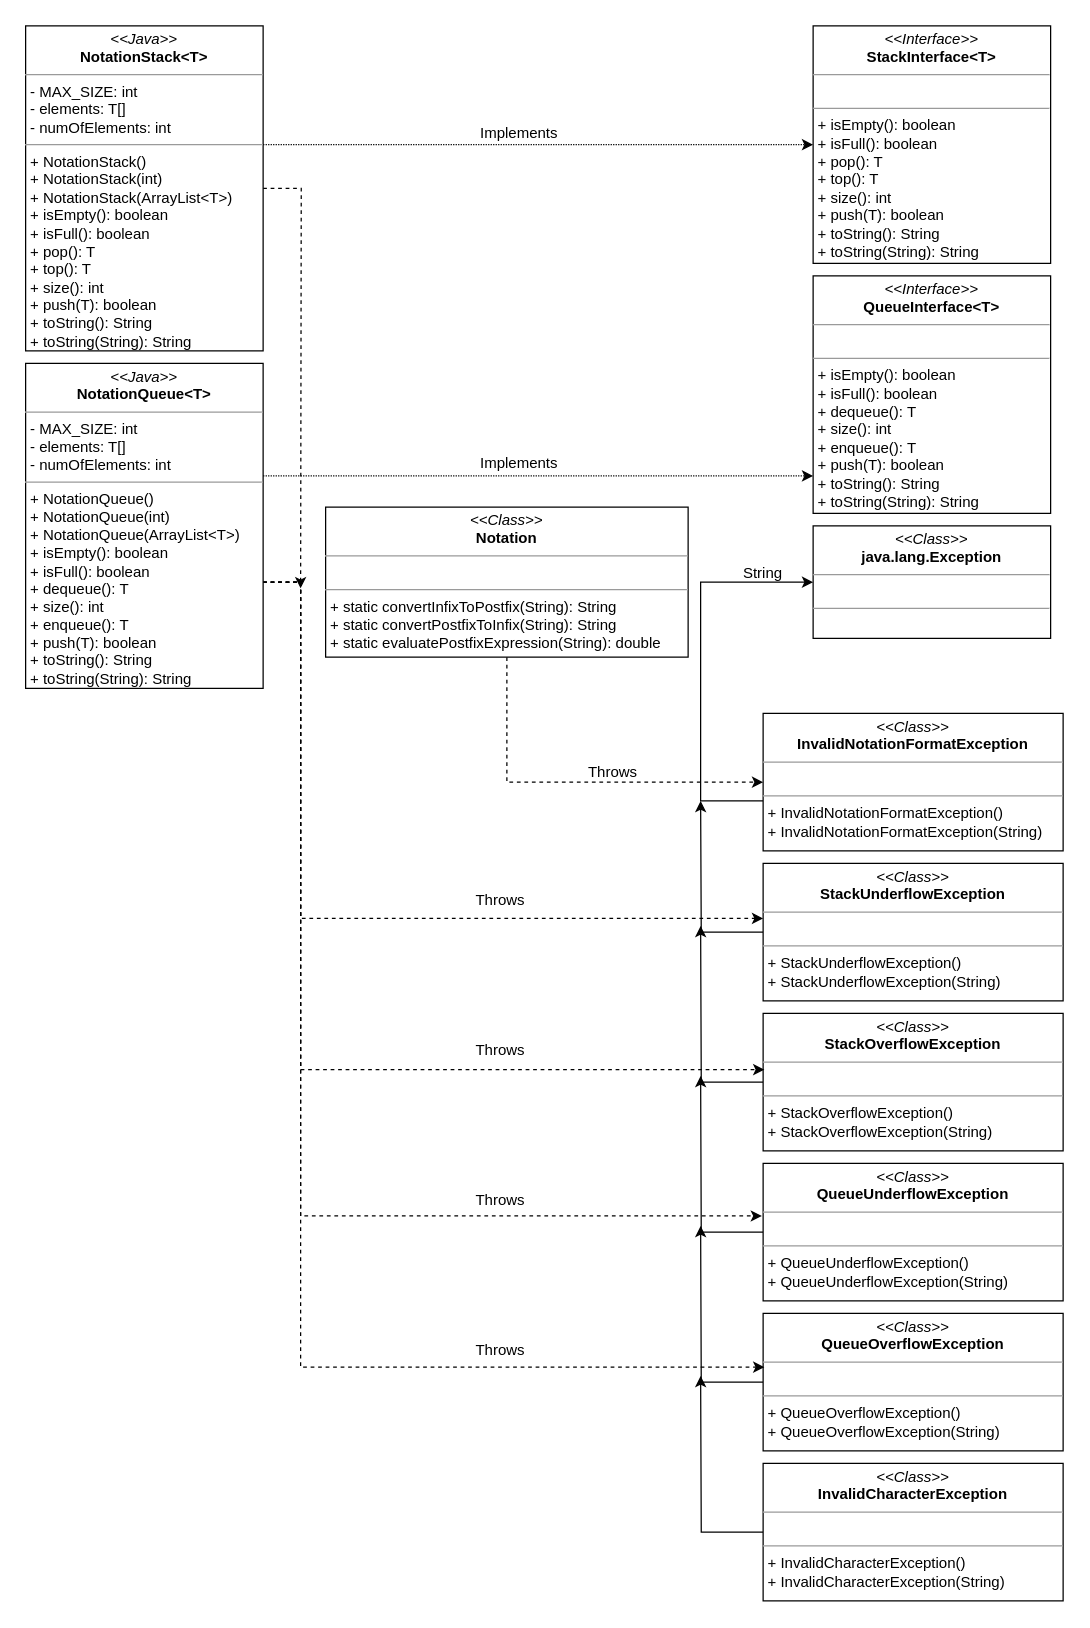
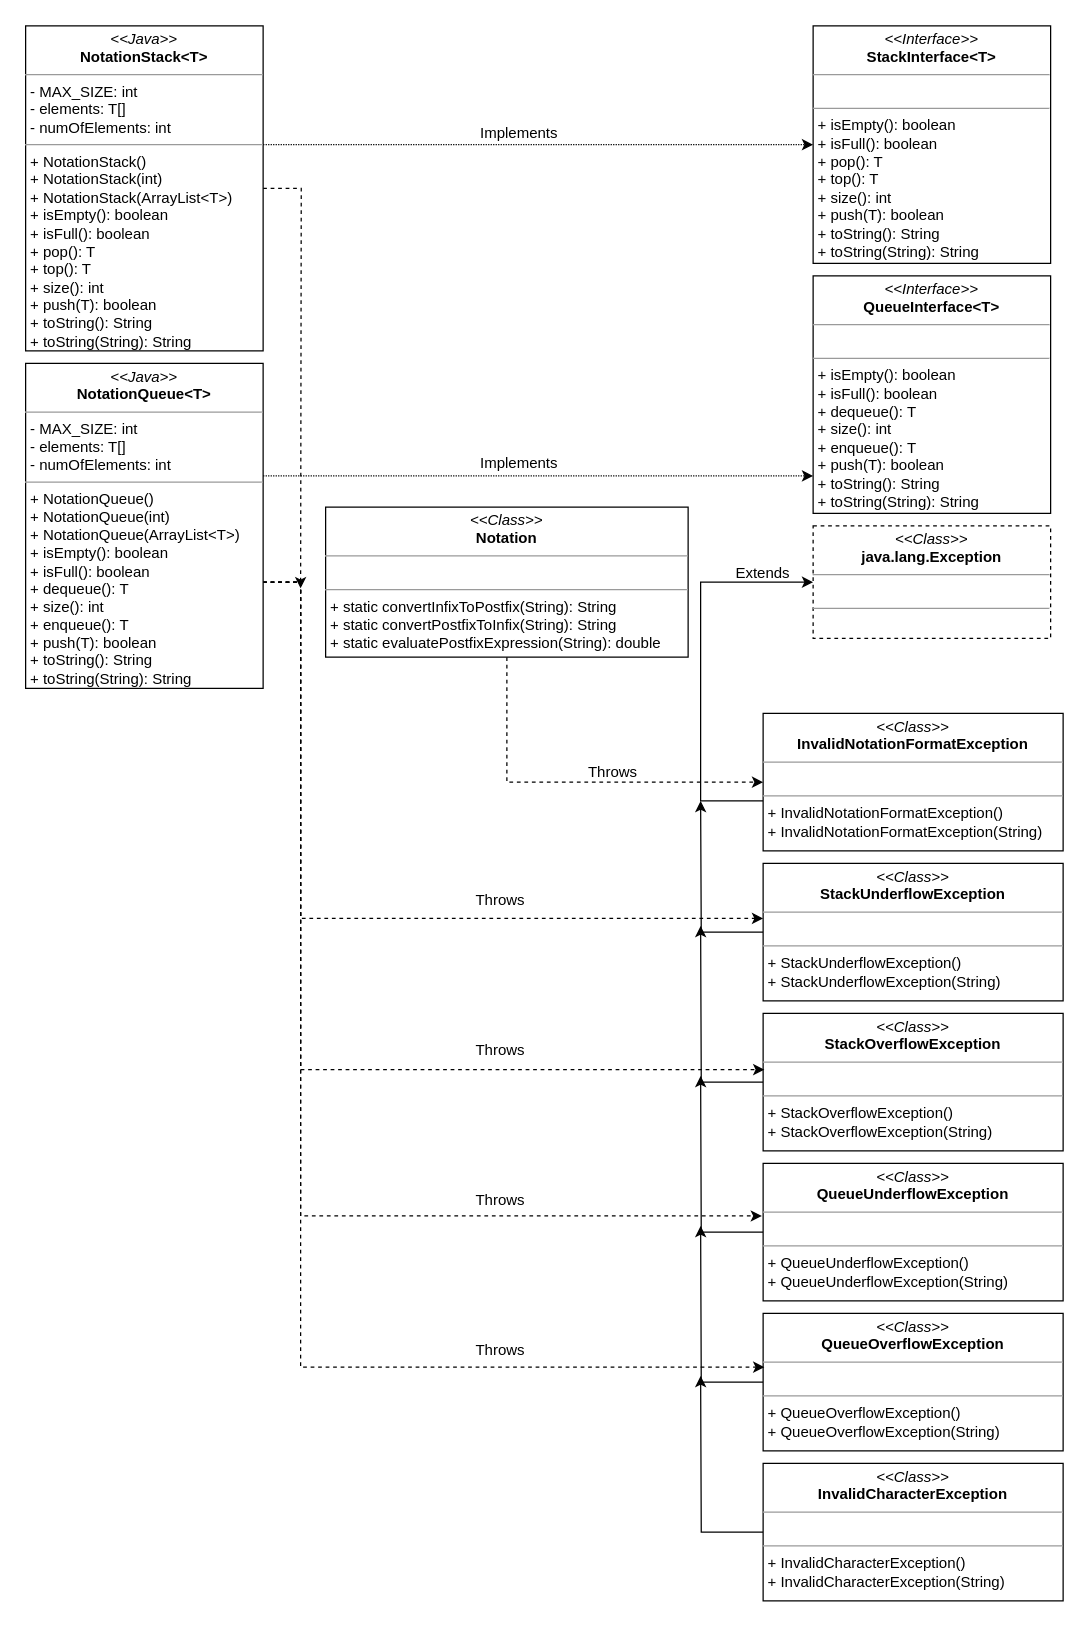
(763, 573) -> (763, 573)
(932, 582) -> (932, 582)
